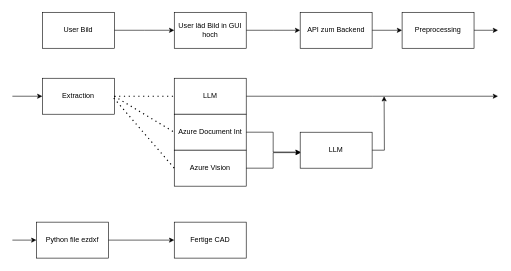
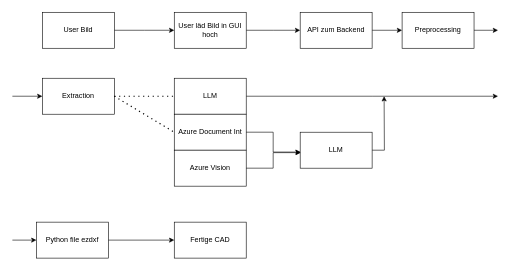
(145, 134) -> none
